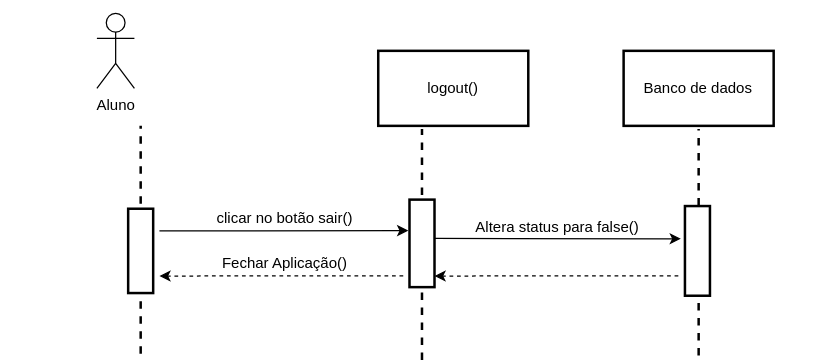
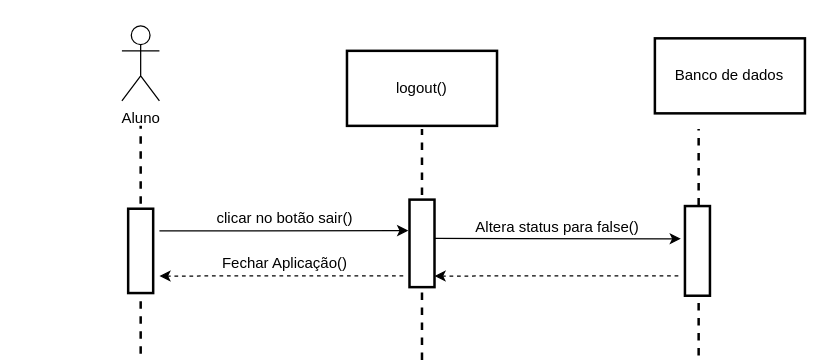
(116, 51) -> (141, 63)
(453, 88) -> (422, 88)
(698, 88) -> (730, 76)
